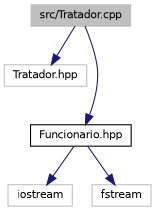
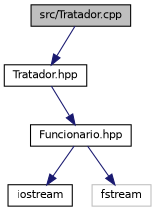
(81, 16) -> (81, 16)
(97, 70) -> (60, 101)
(46, 75) -> (46, 75)
(40, 195) -> (40, 195)
